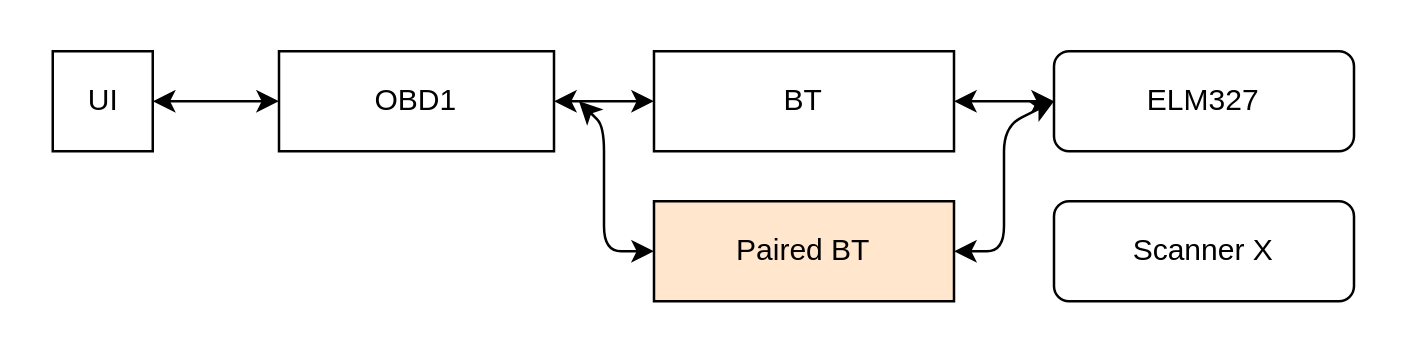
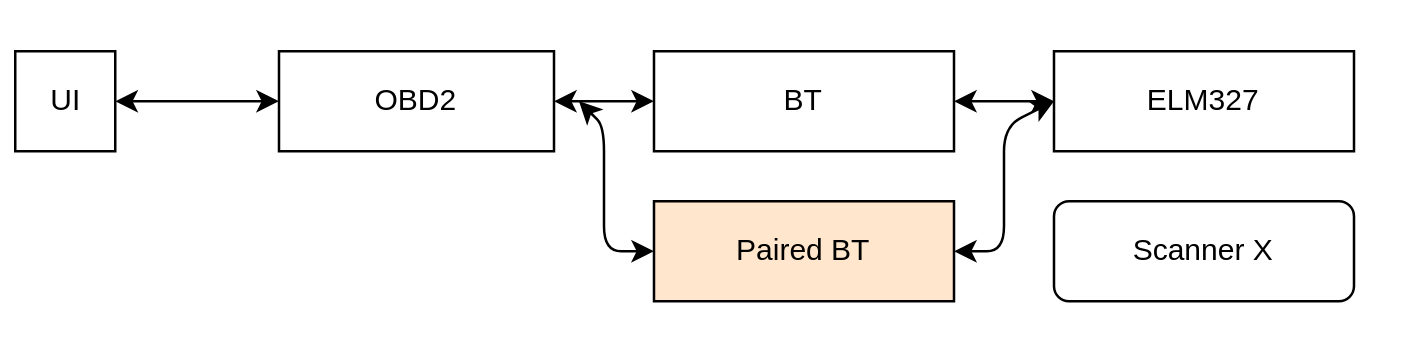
(103, 101) -> (65, 101)
(416, 101) -> (416, 101)
(1204, 101) -> (1204, 101)
